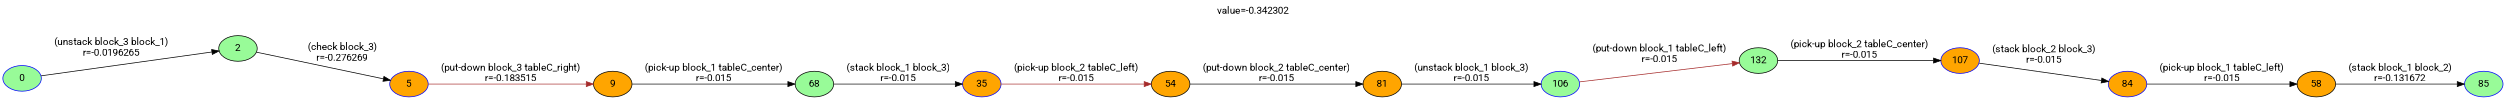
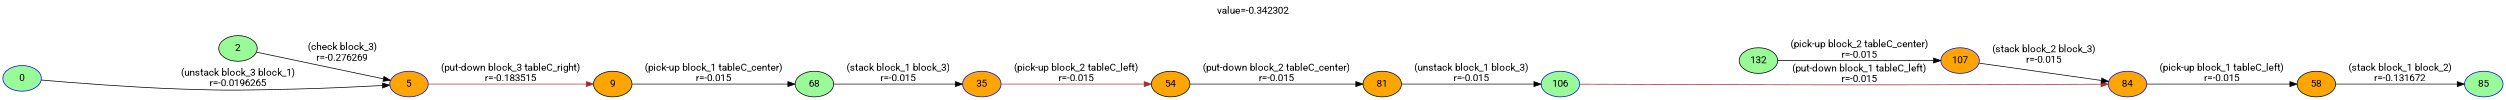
(126, 64) -> (212, 90)
(1656, 73) -> (1840, 85)
